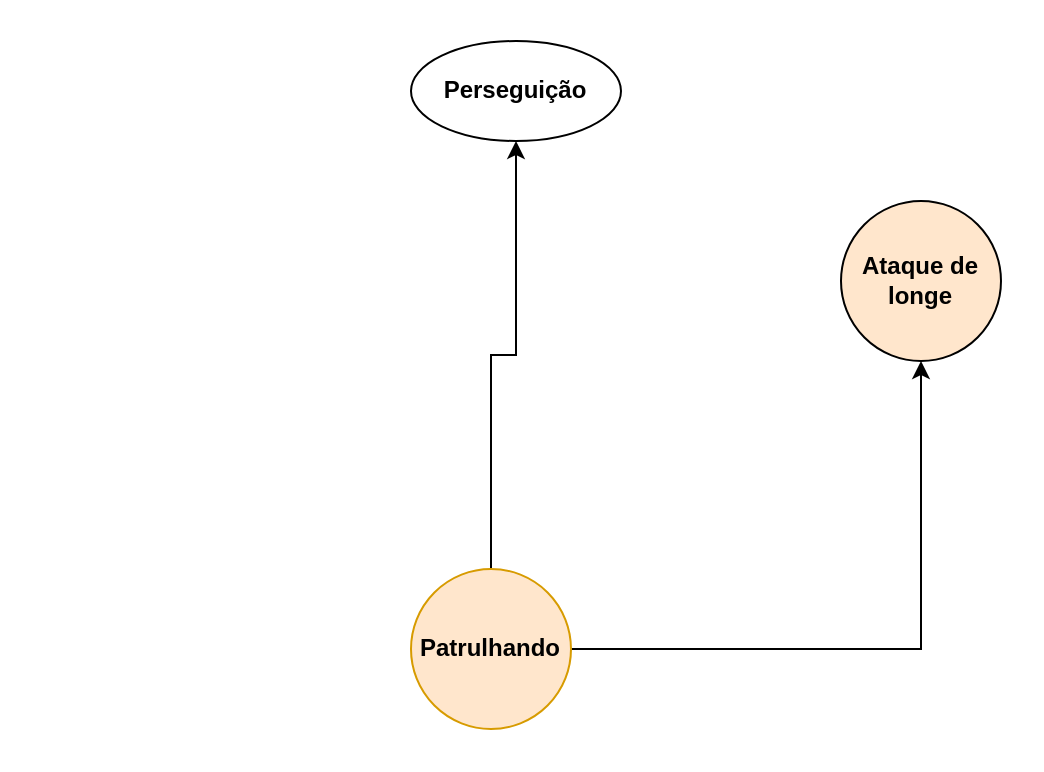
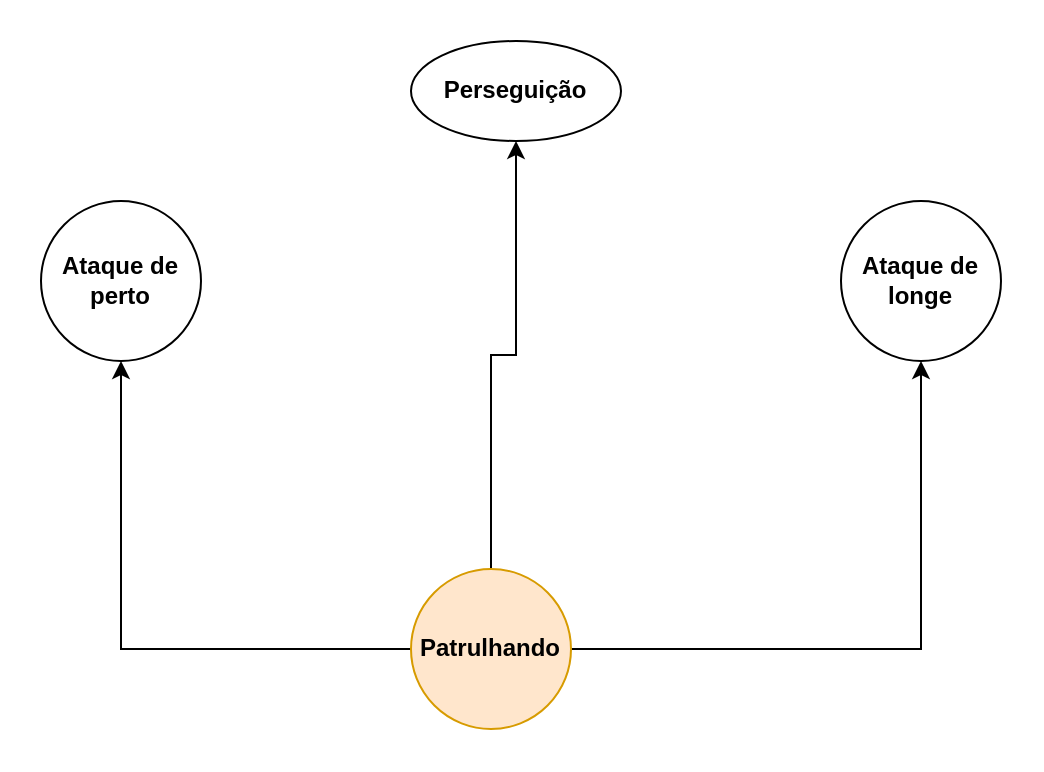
none -> (121, 281)
(921, 281) -> (921, 281)
none -> (129, 649)
